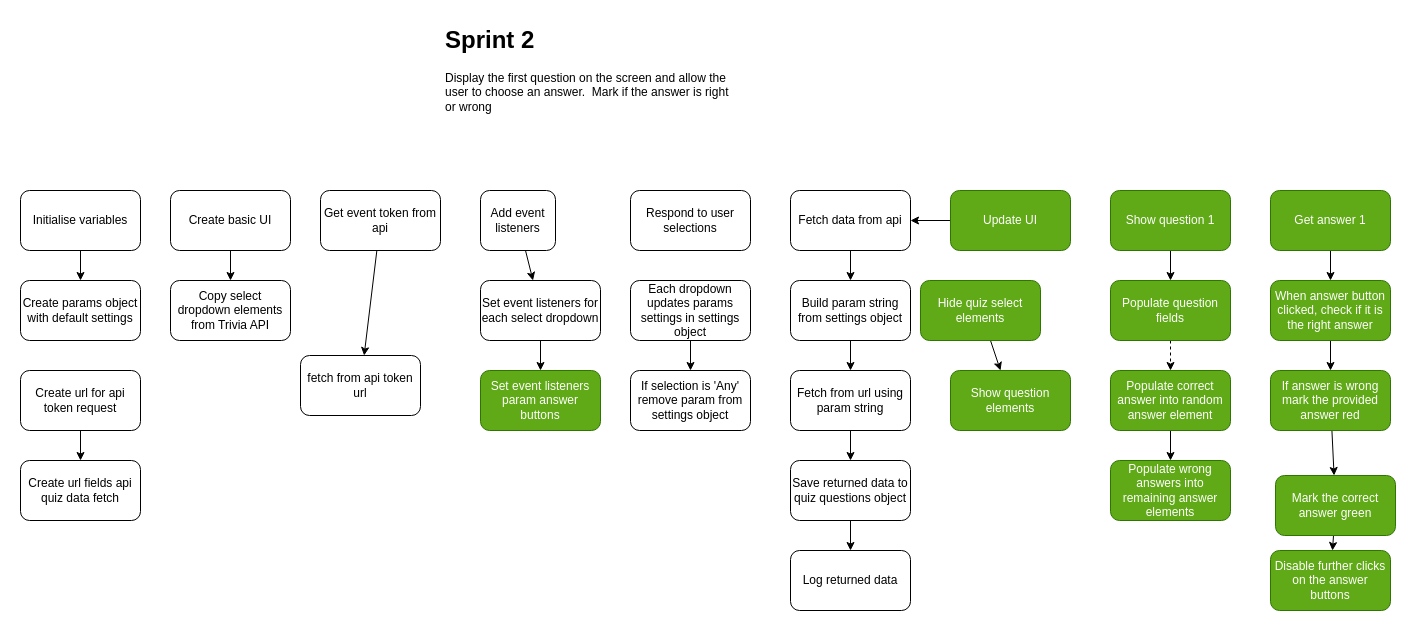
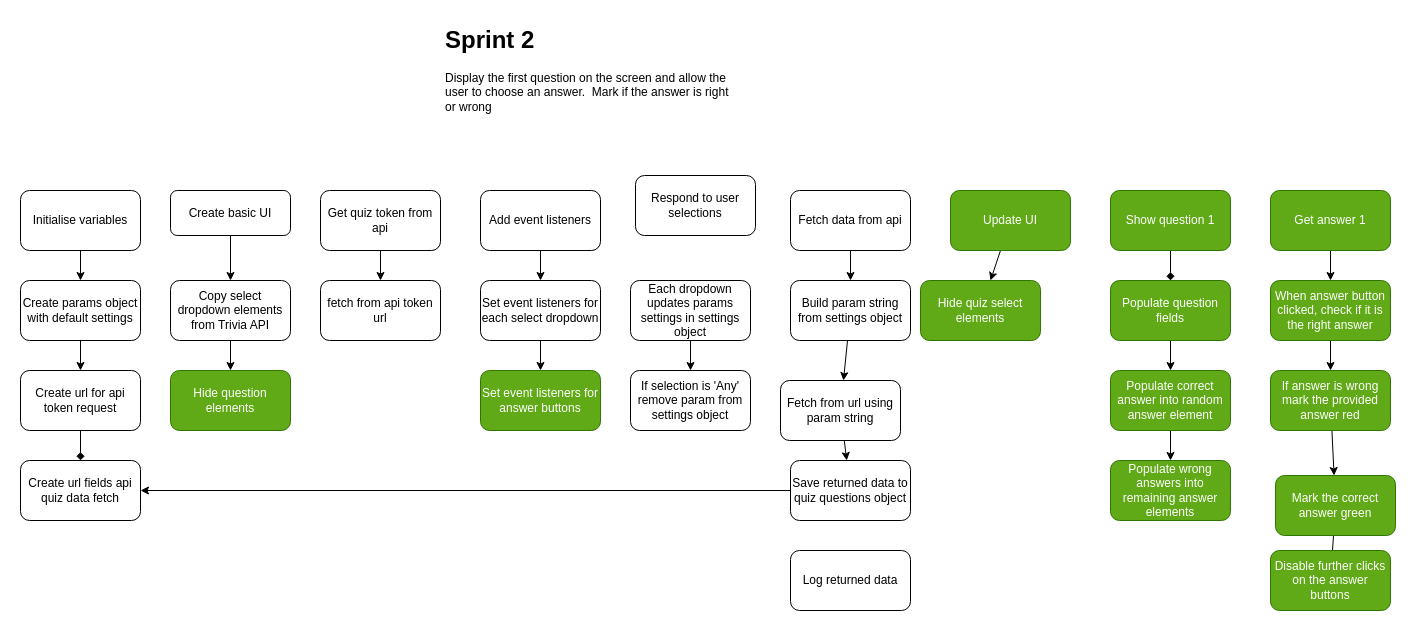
(231, 221) -> (231, 213)
(381, 221) -> (381, 221)
(518, 221) -> (541, 221)
(691, 221) -> (696, 206)
(934, 221) -> (997, 262)
(1171, 272) -> (1171, 272)
none -> (81, 352)
none -> (231, 352)
(994, 352) -> none
(1171, 353) -> (1171, 353)
(361, 386) -> (381, 311)
none -> (231, 401)
(541, 401) -> (541, 401)
(851, 401) -> (841, 411)
(1011, 401) -> none
(81, 452) -> (81, 452)
(851, 532) -> (469, 491)
(1333, 542) -> (1333, 546)
